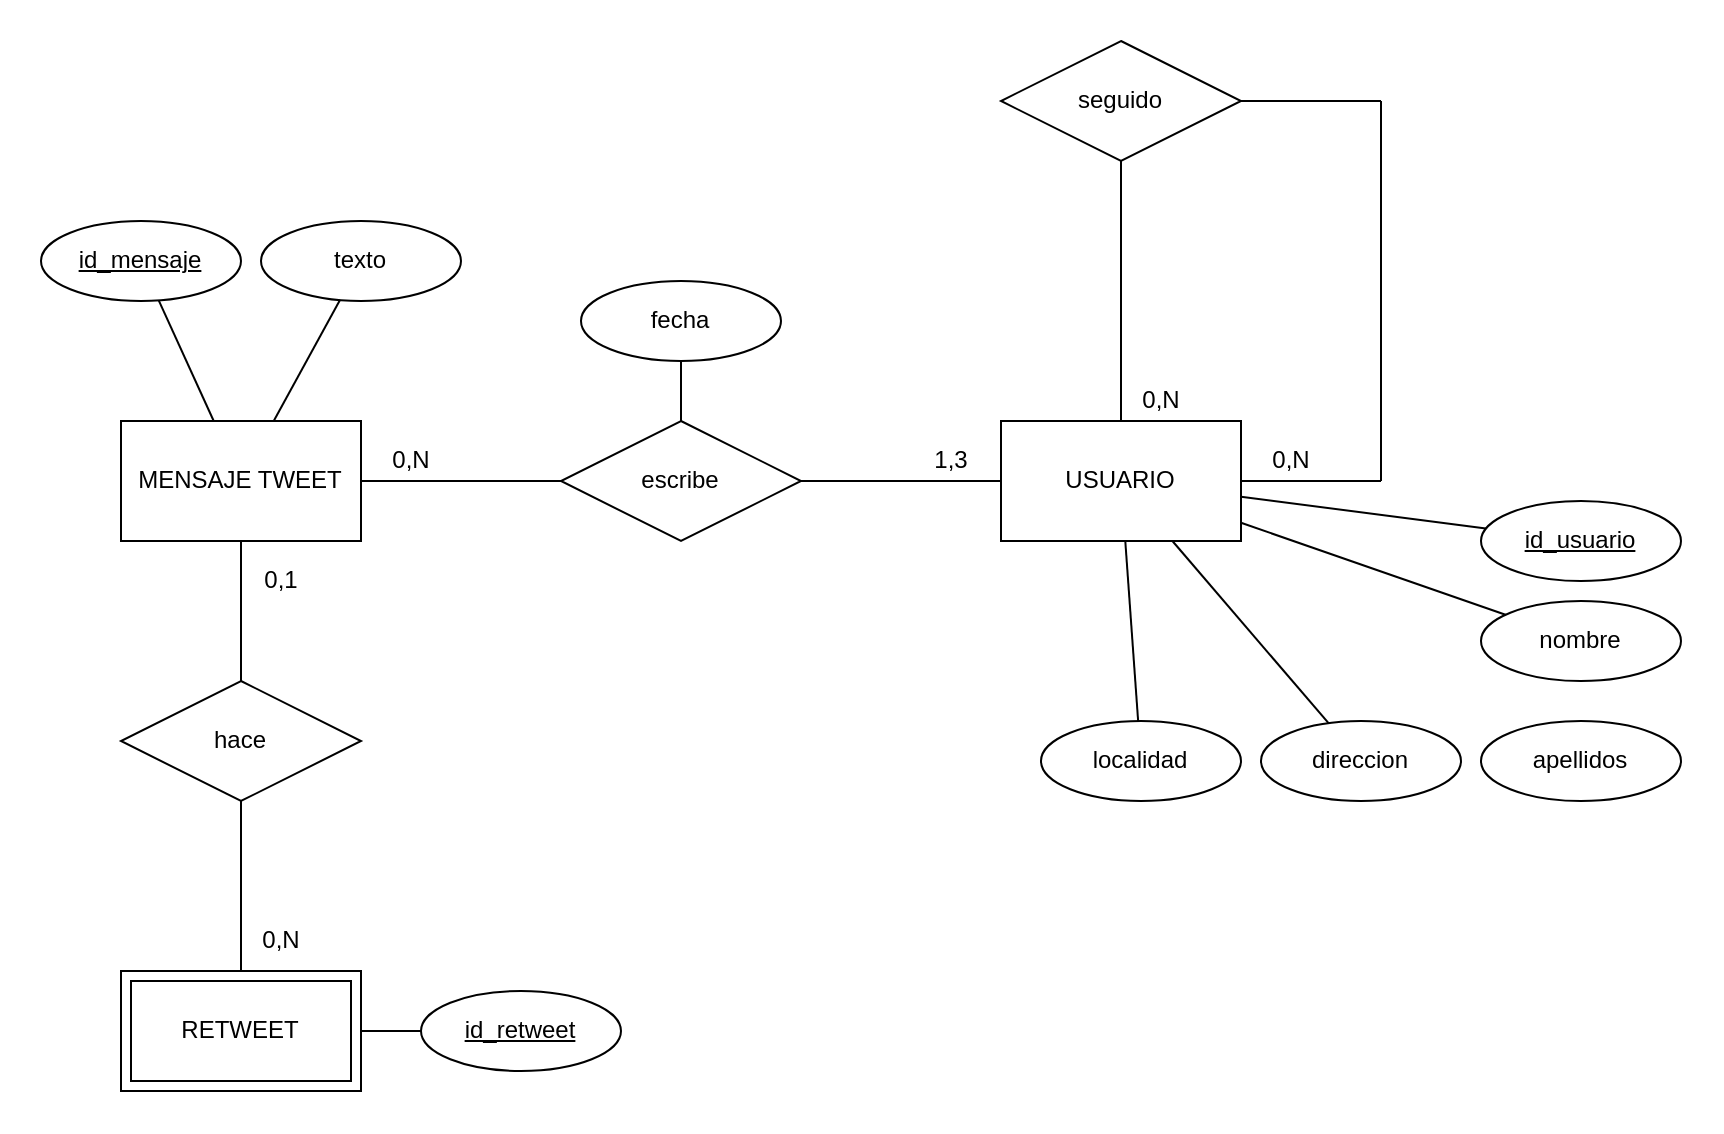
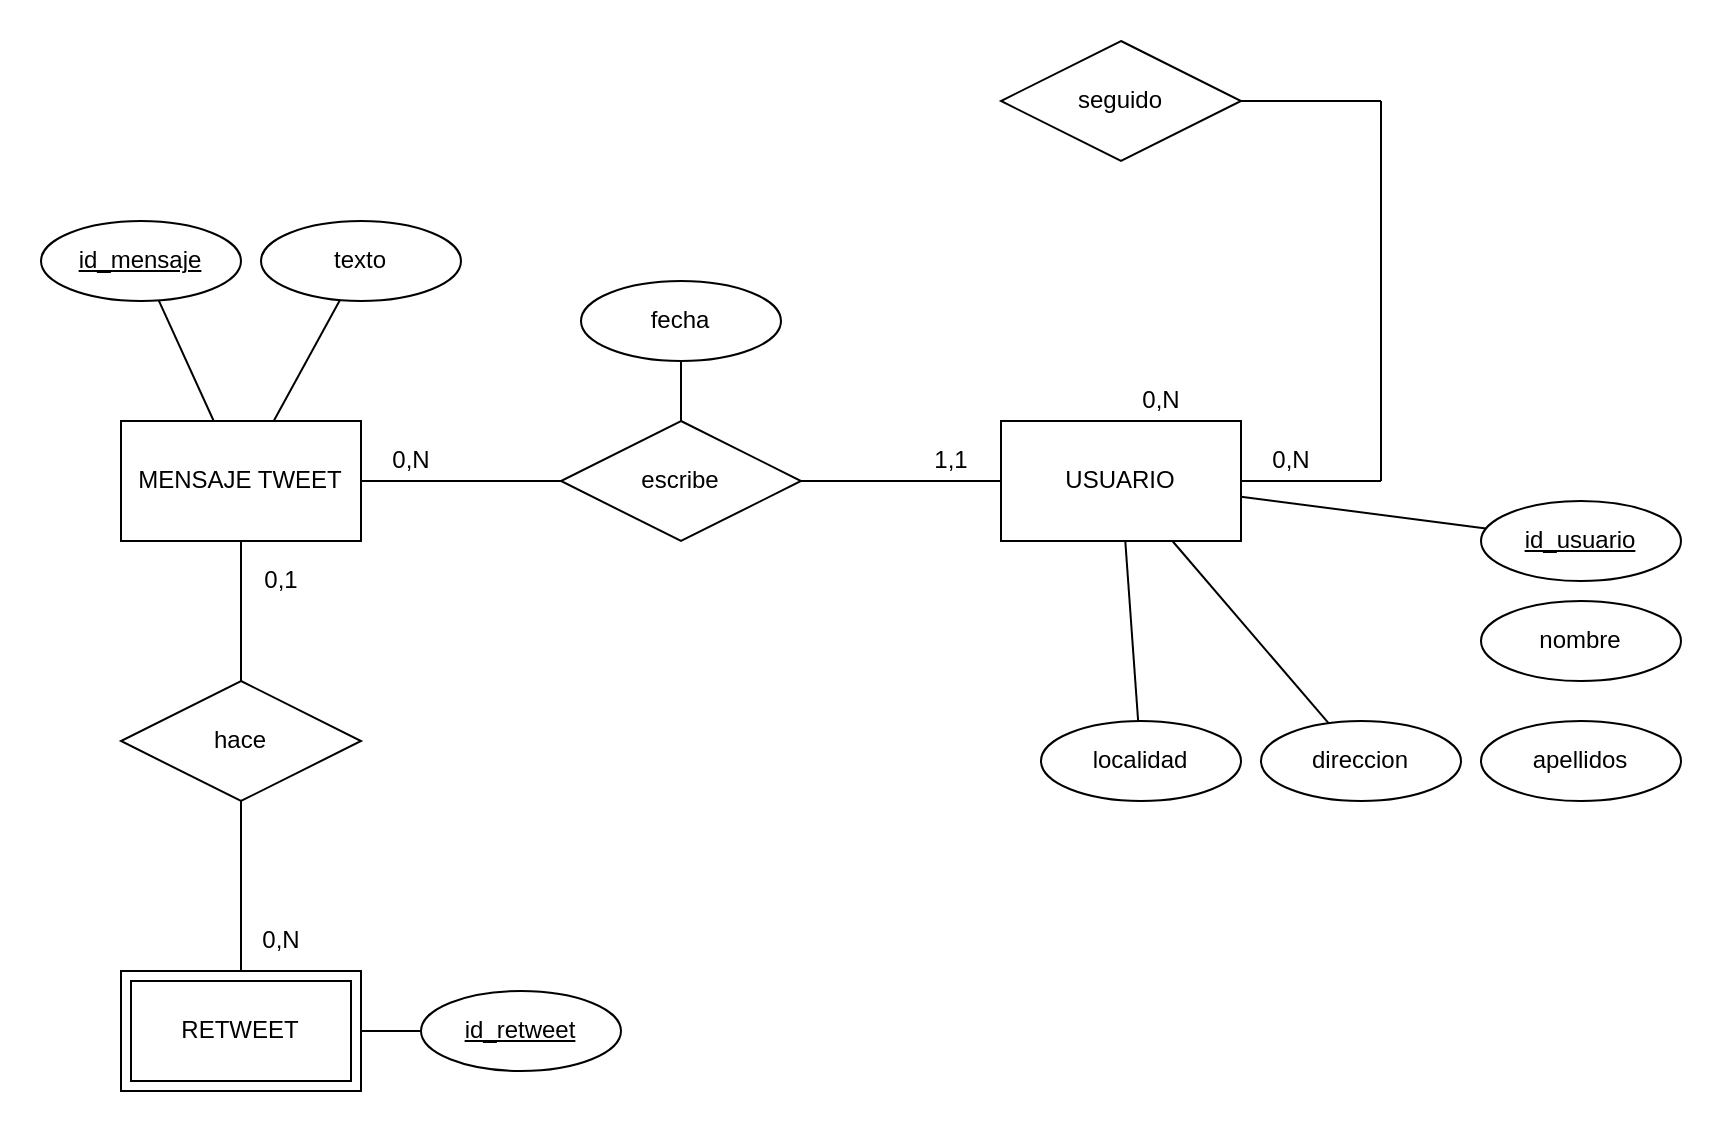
(1121, 291) -> none
(952, 461) -> (952, 461)
(1373, 569) -> none
